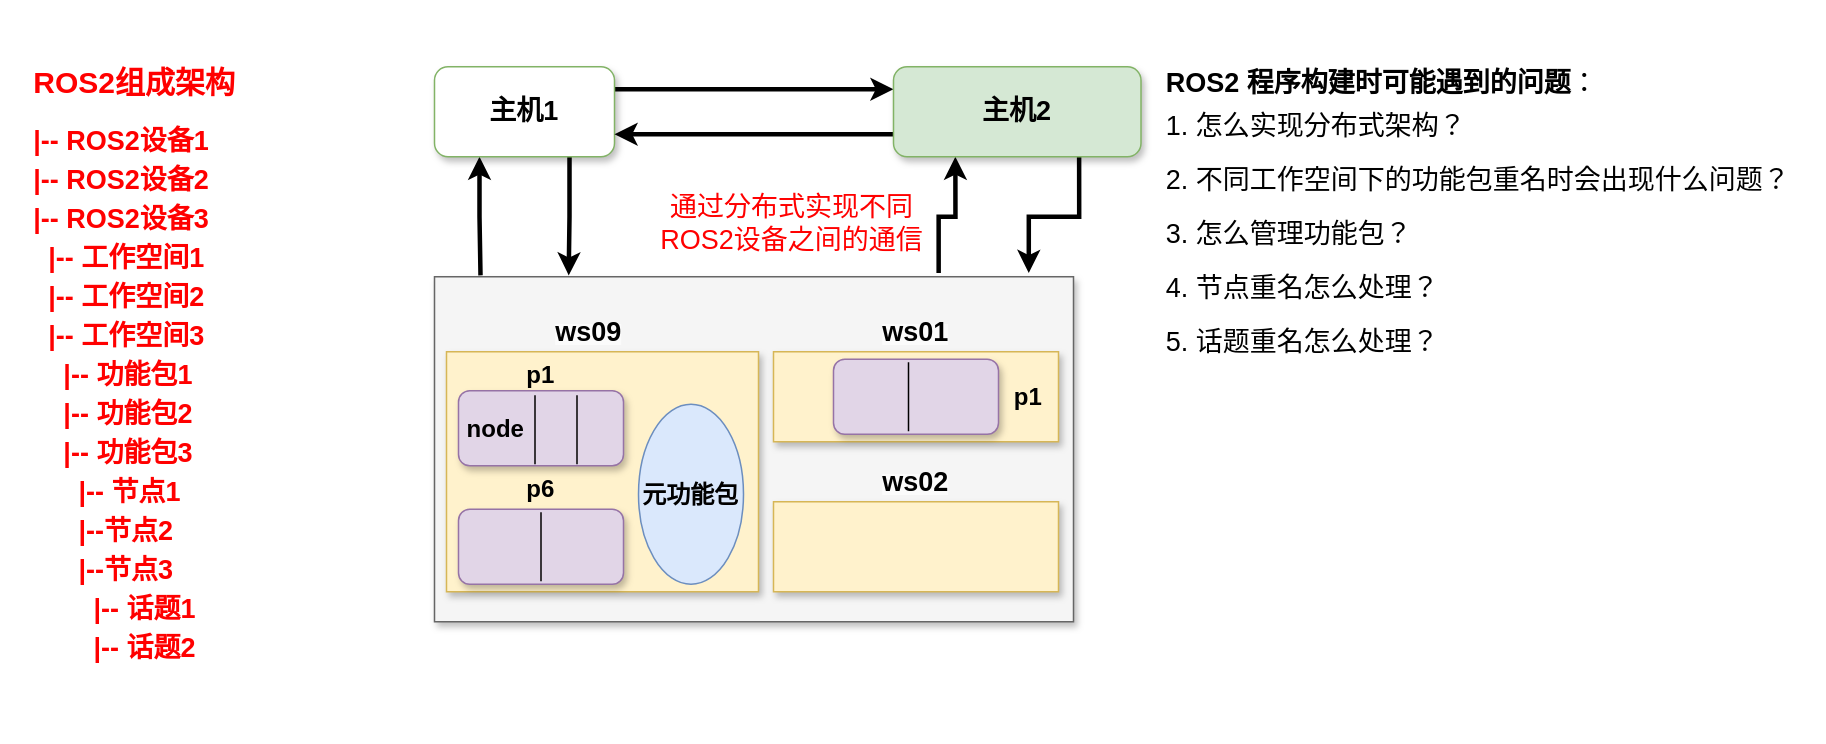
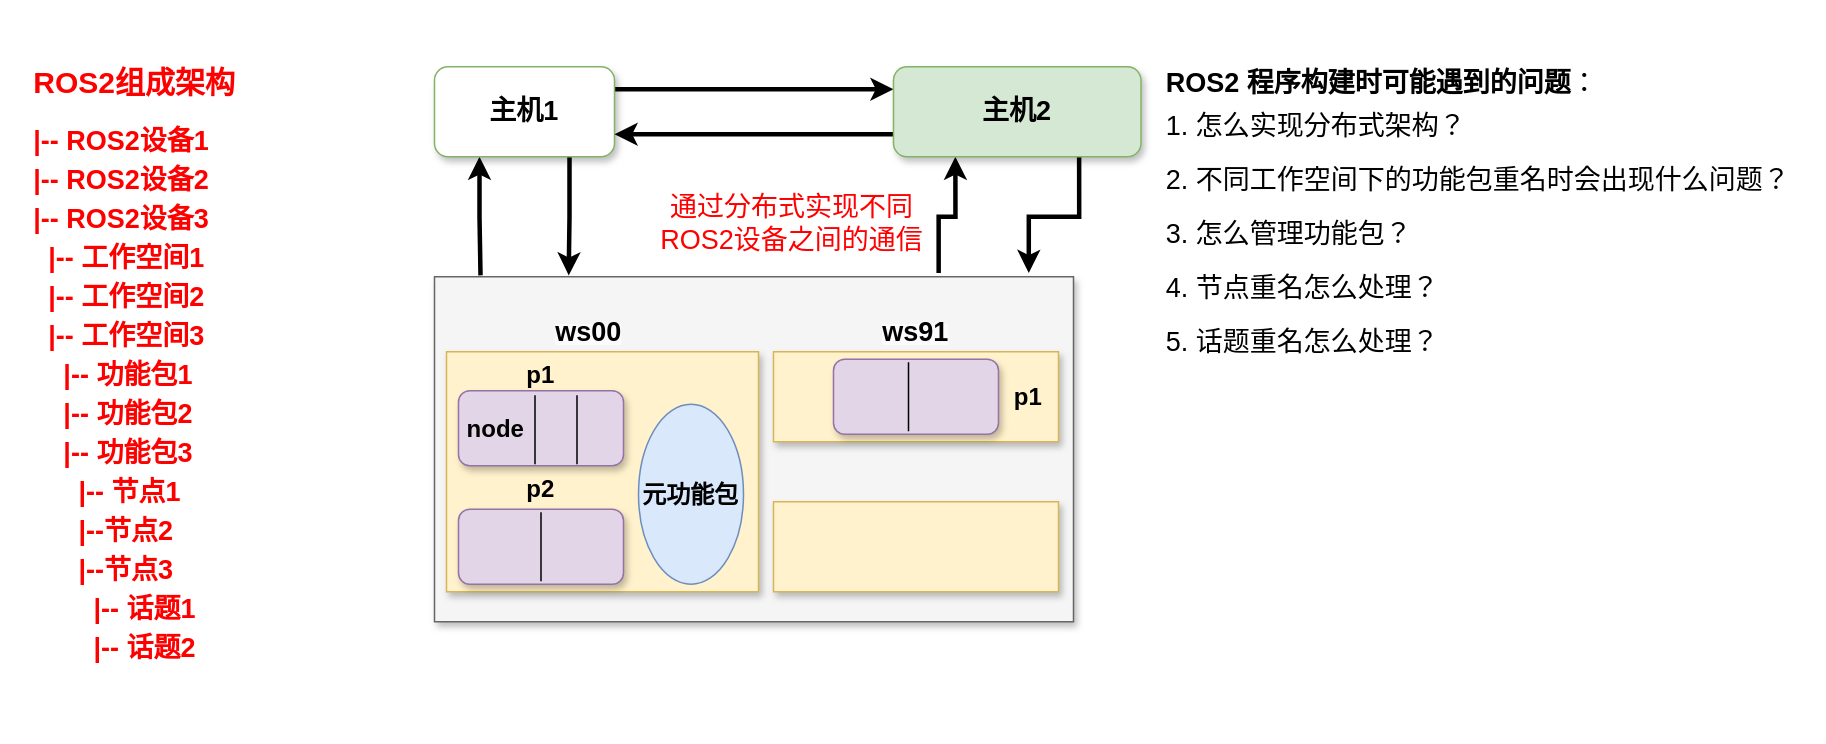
(589, 328) -> (589, 328)
(916, 328) -> (916, 328)
(916, 479) -> none
(541, 488) -> (541, 488)
